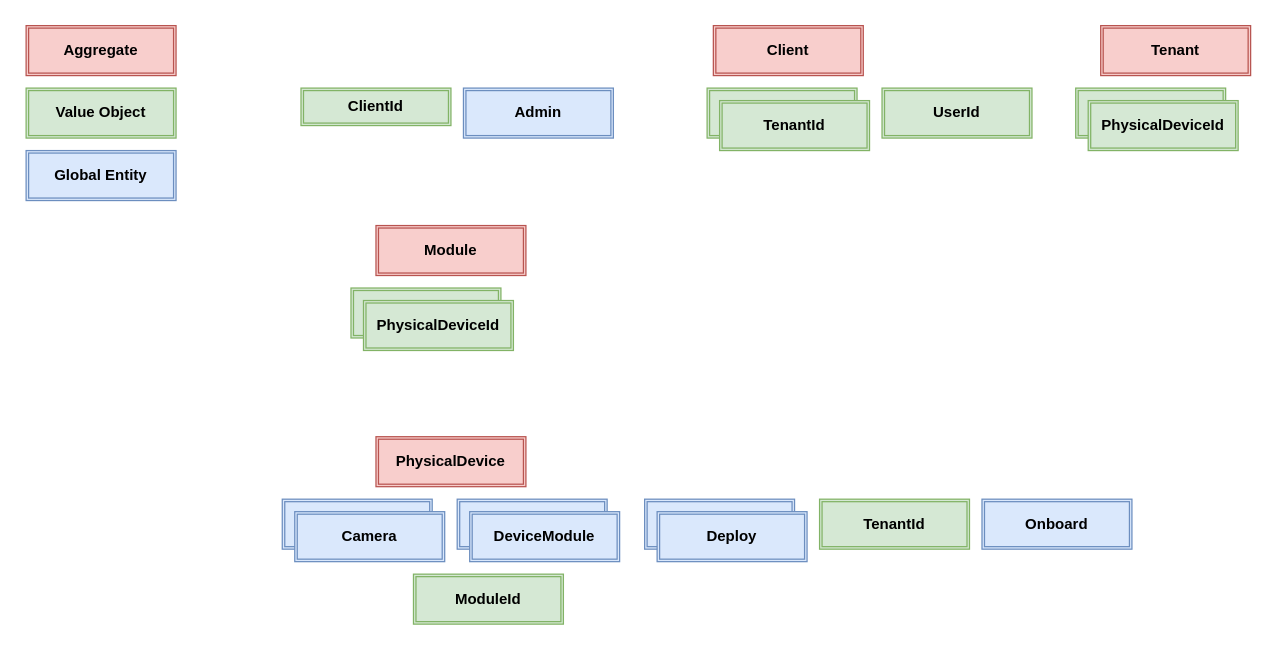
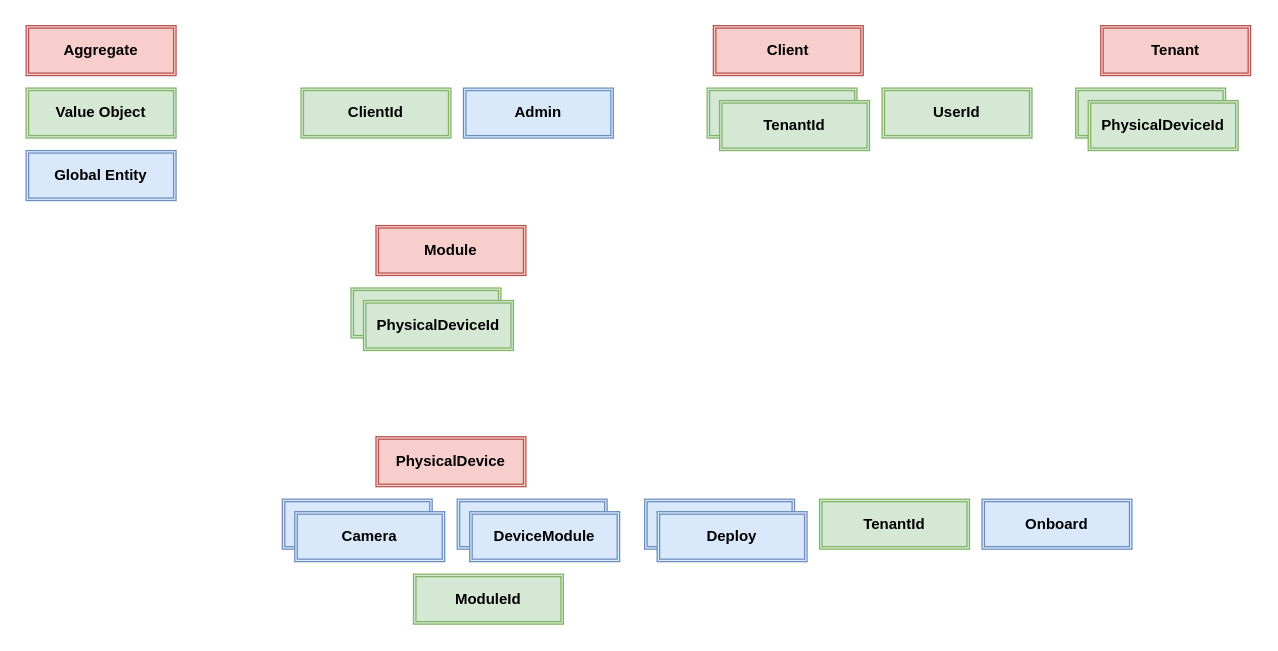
(376, 107) -> (376, 113)
